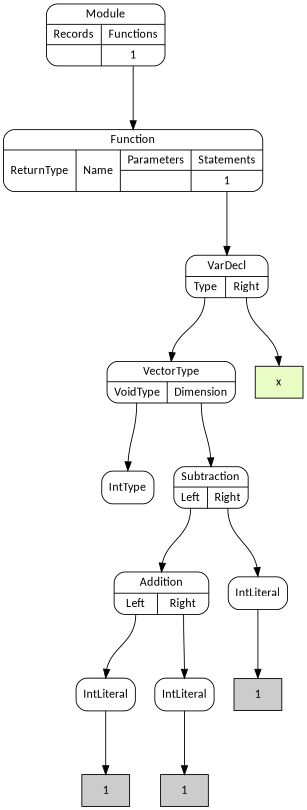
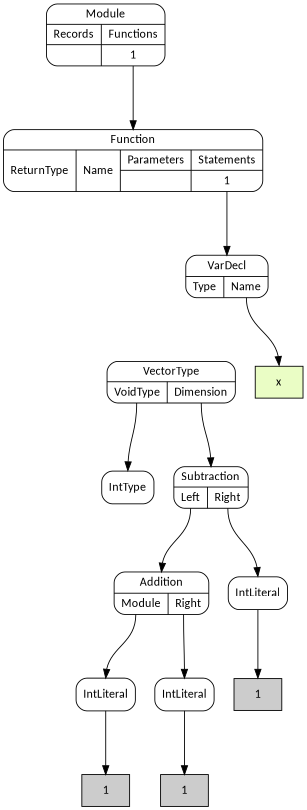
(247, 287) -> (246, 287)
(191, 326) -> none
(136, 603) -> (141, 603)
